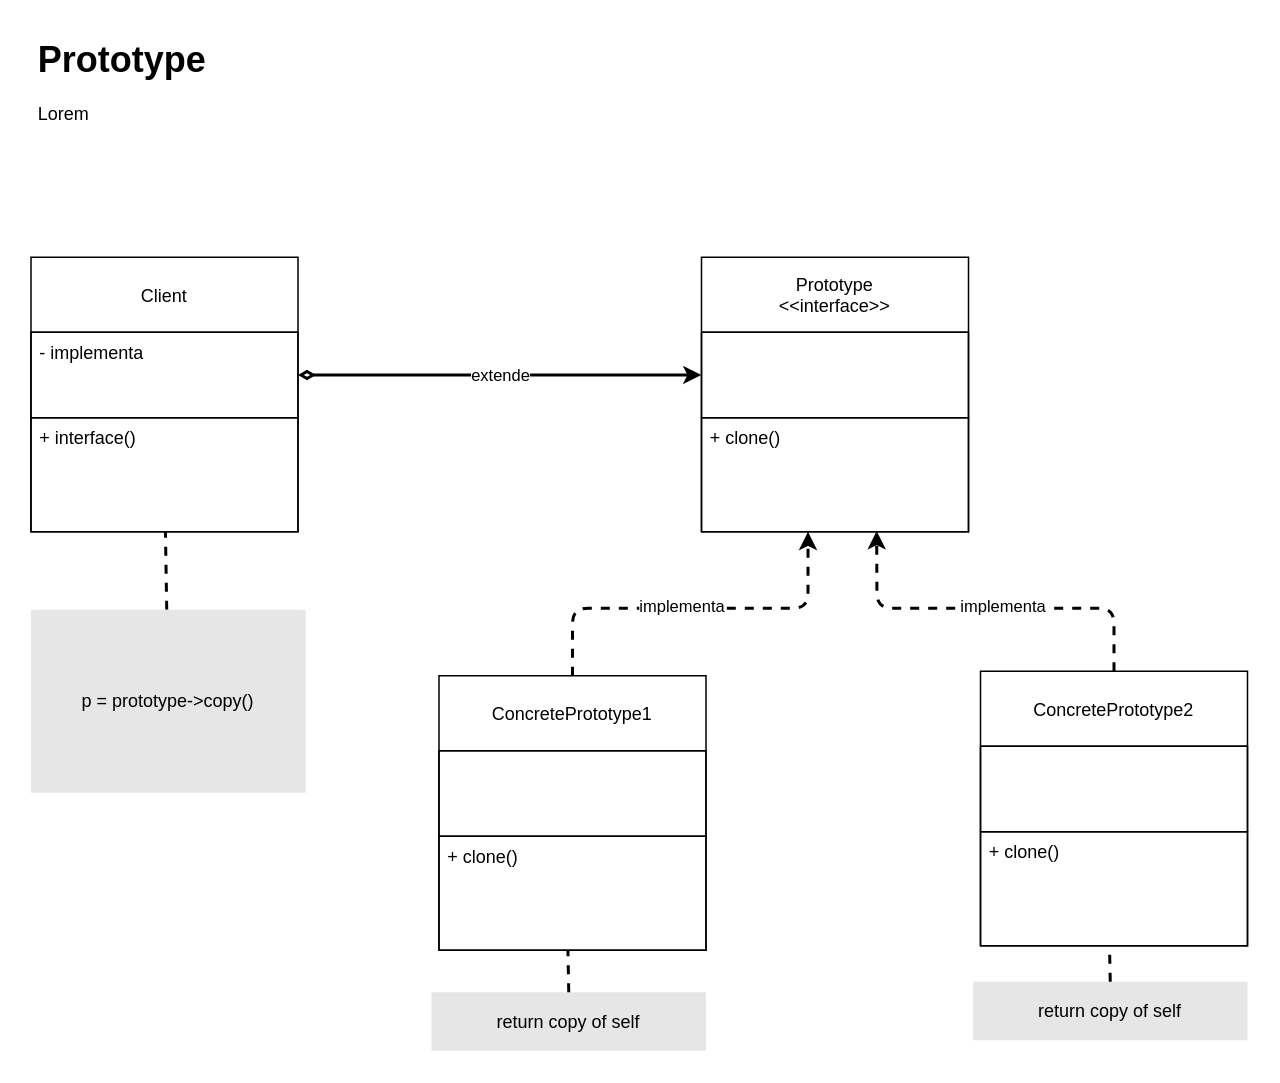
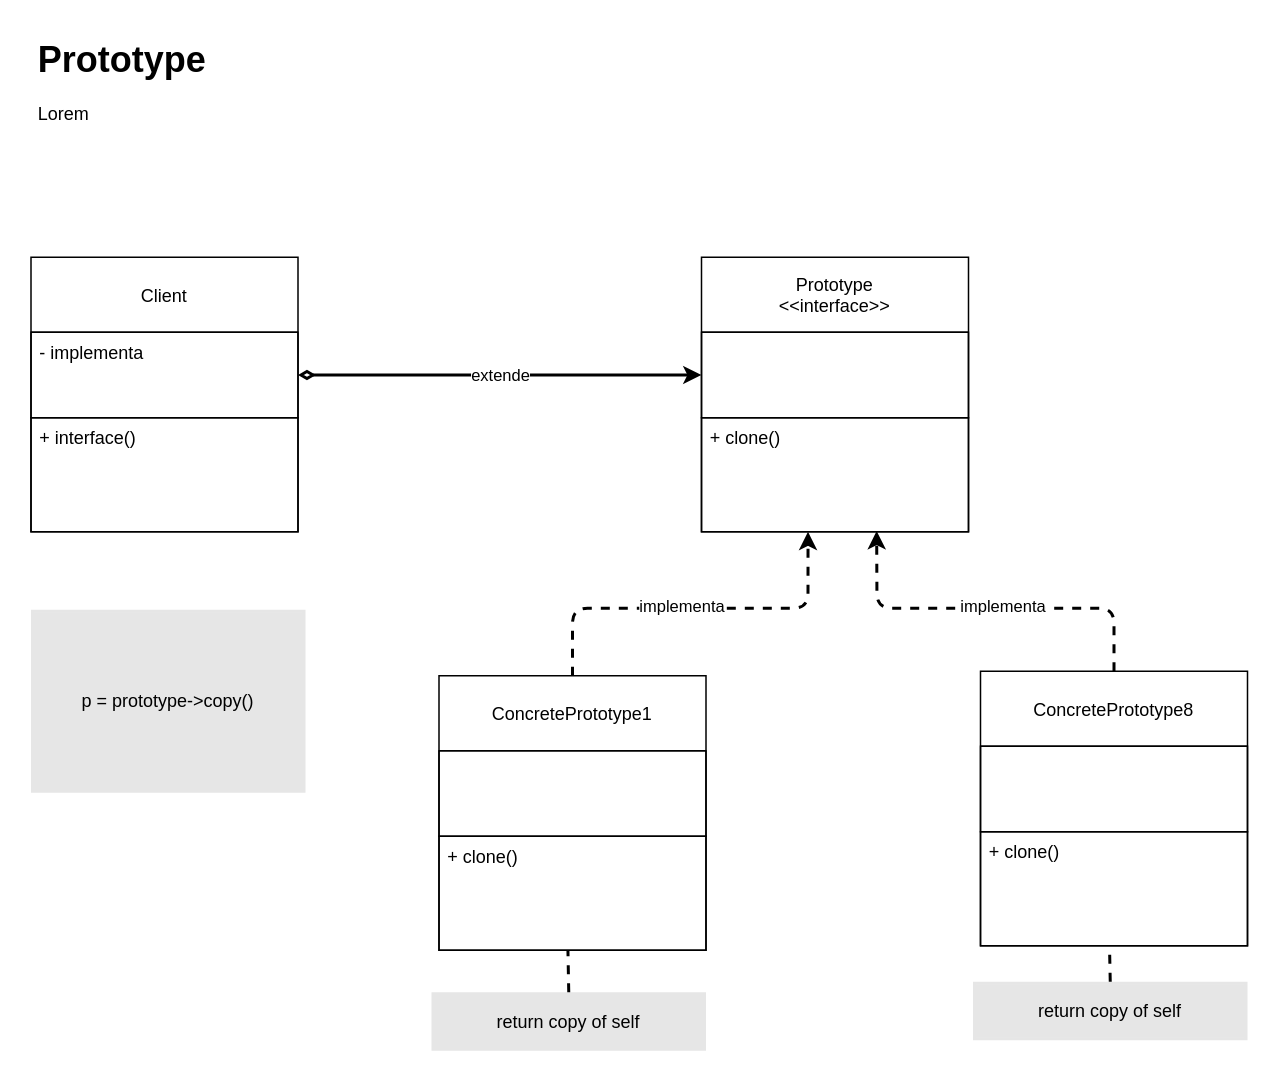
(166, 571) -> none
(1113, 710) -> (1113, 710)
